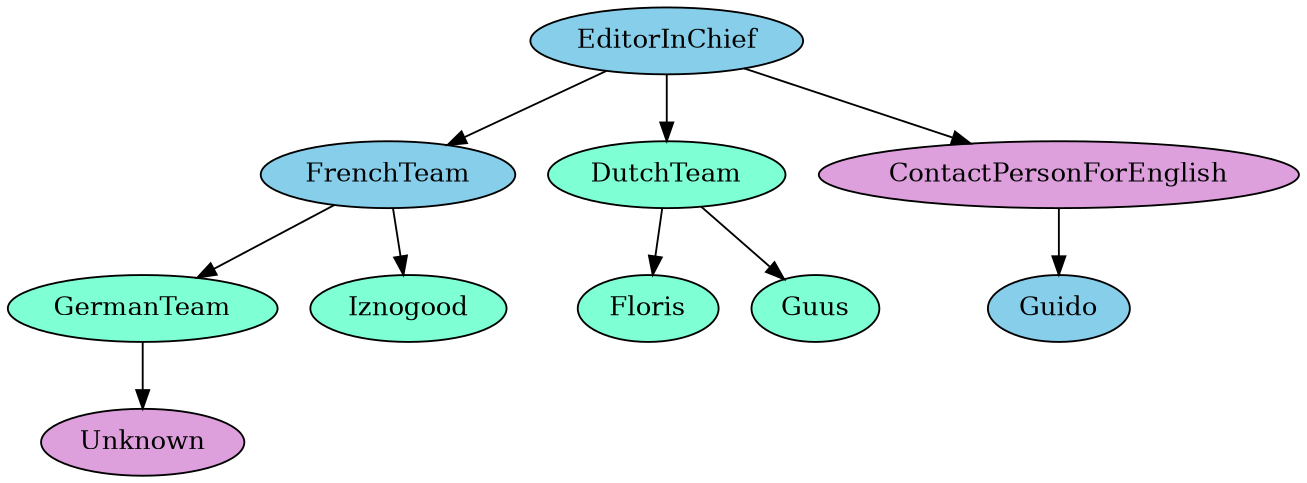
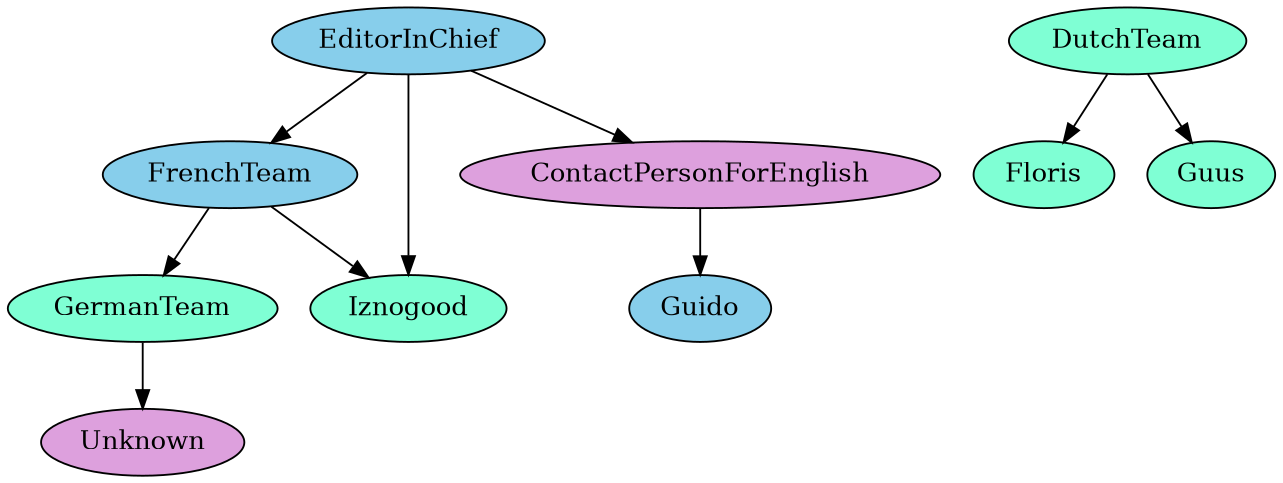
(667, 99) -> (408, 165)
